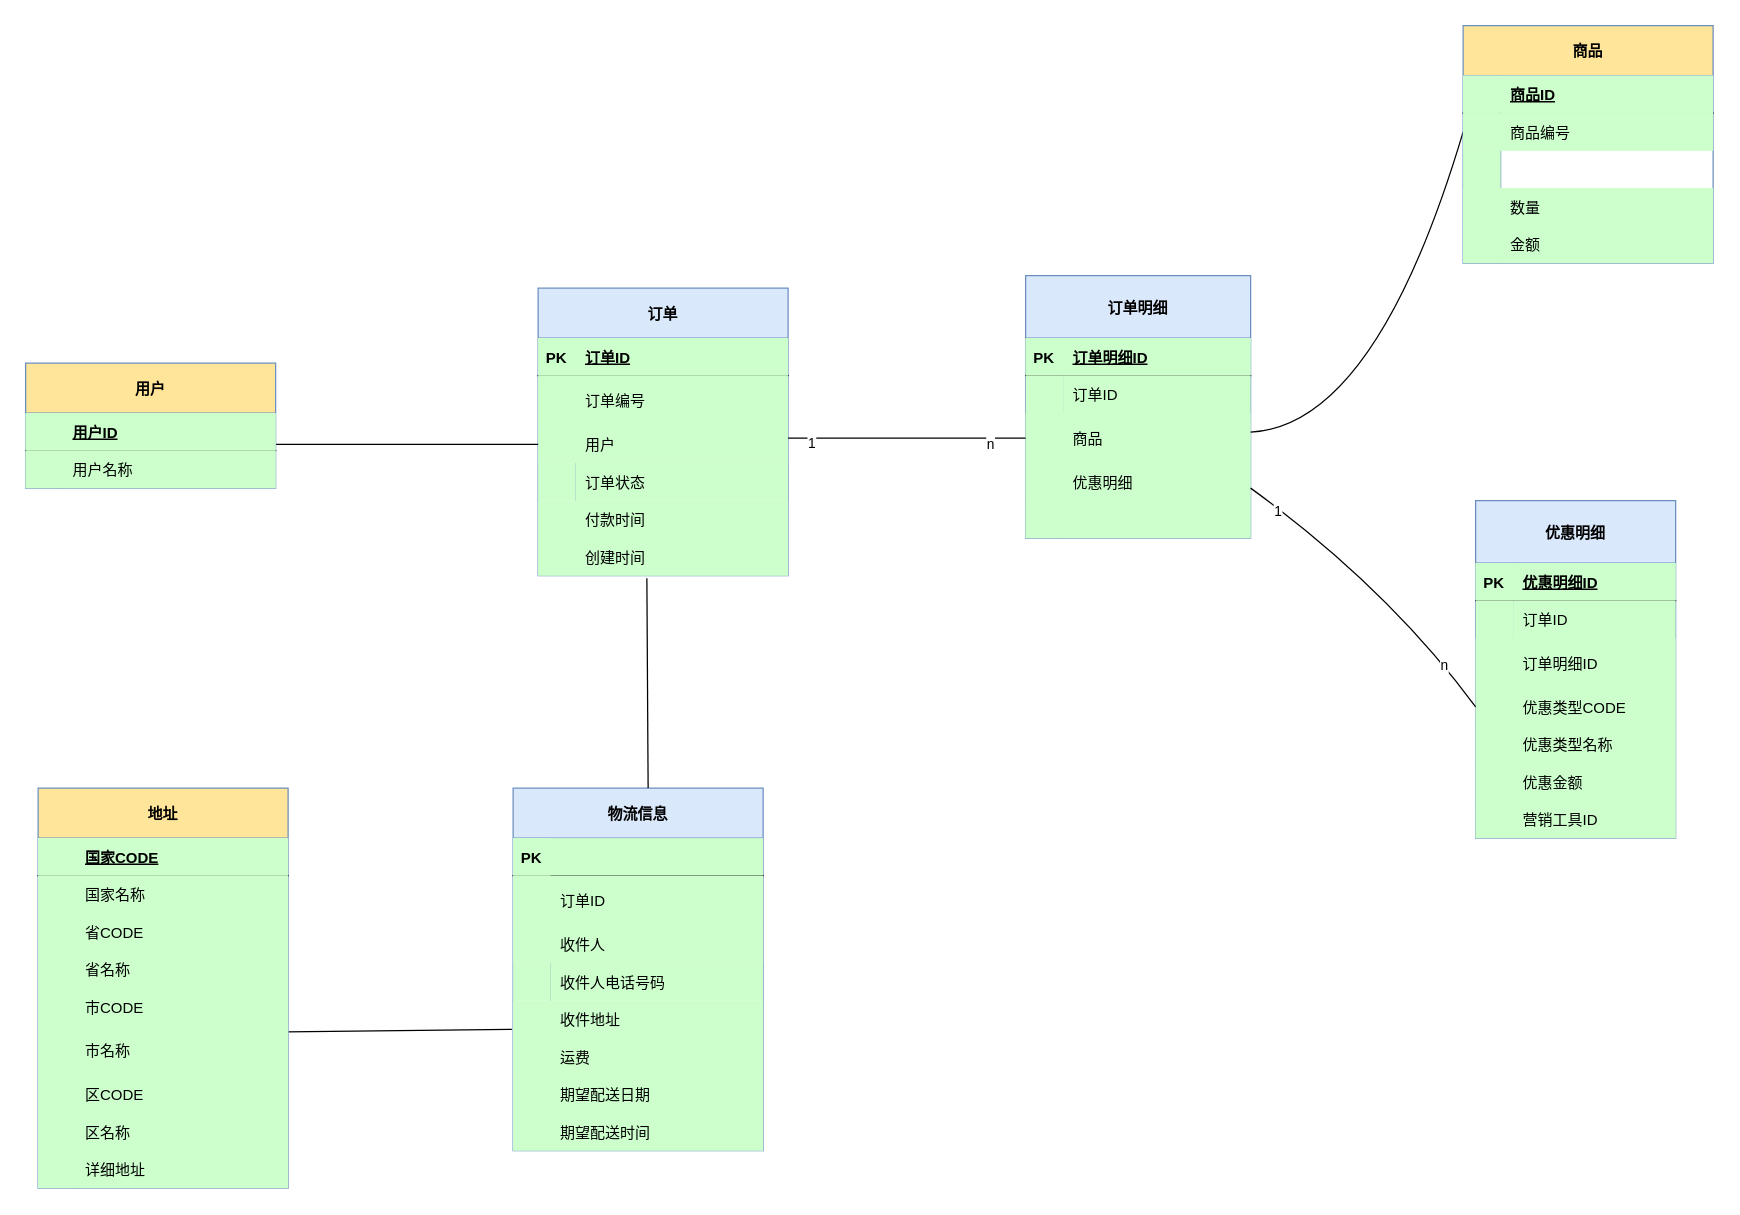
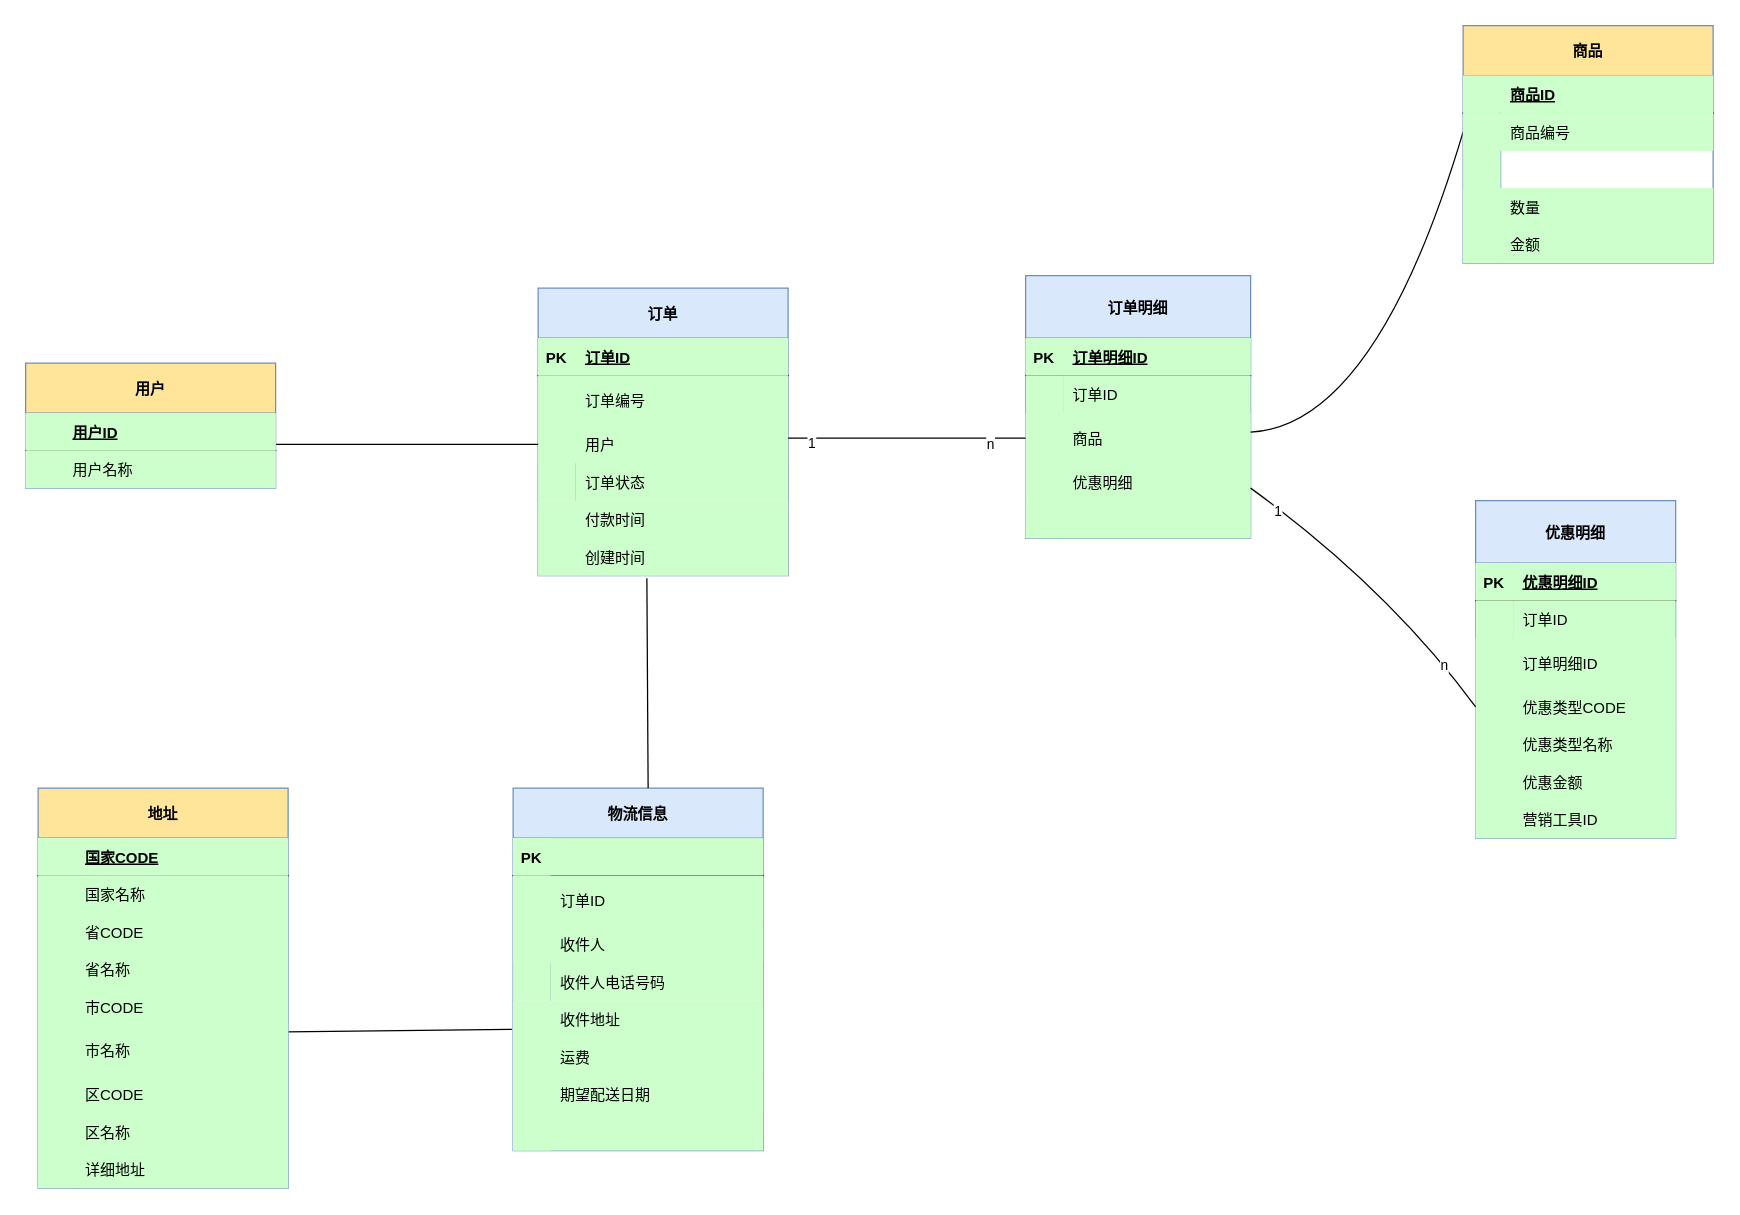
(657, 1132) -> none
